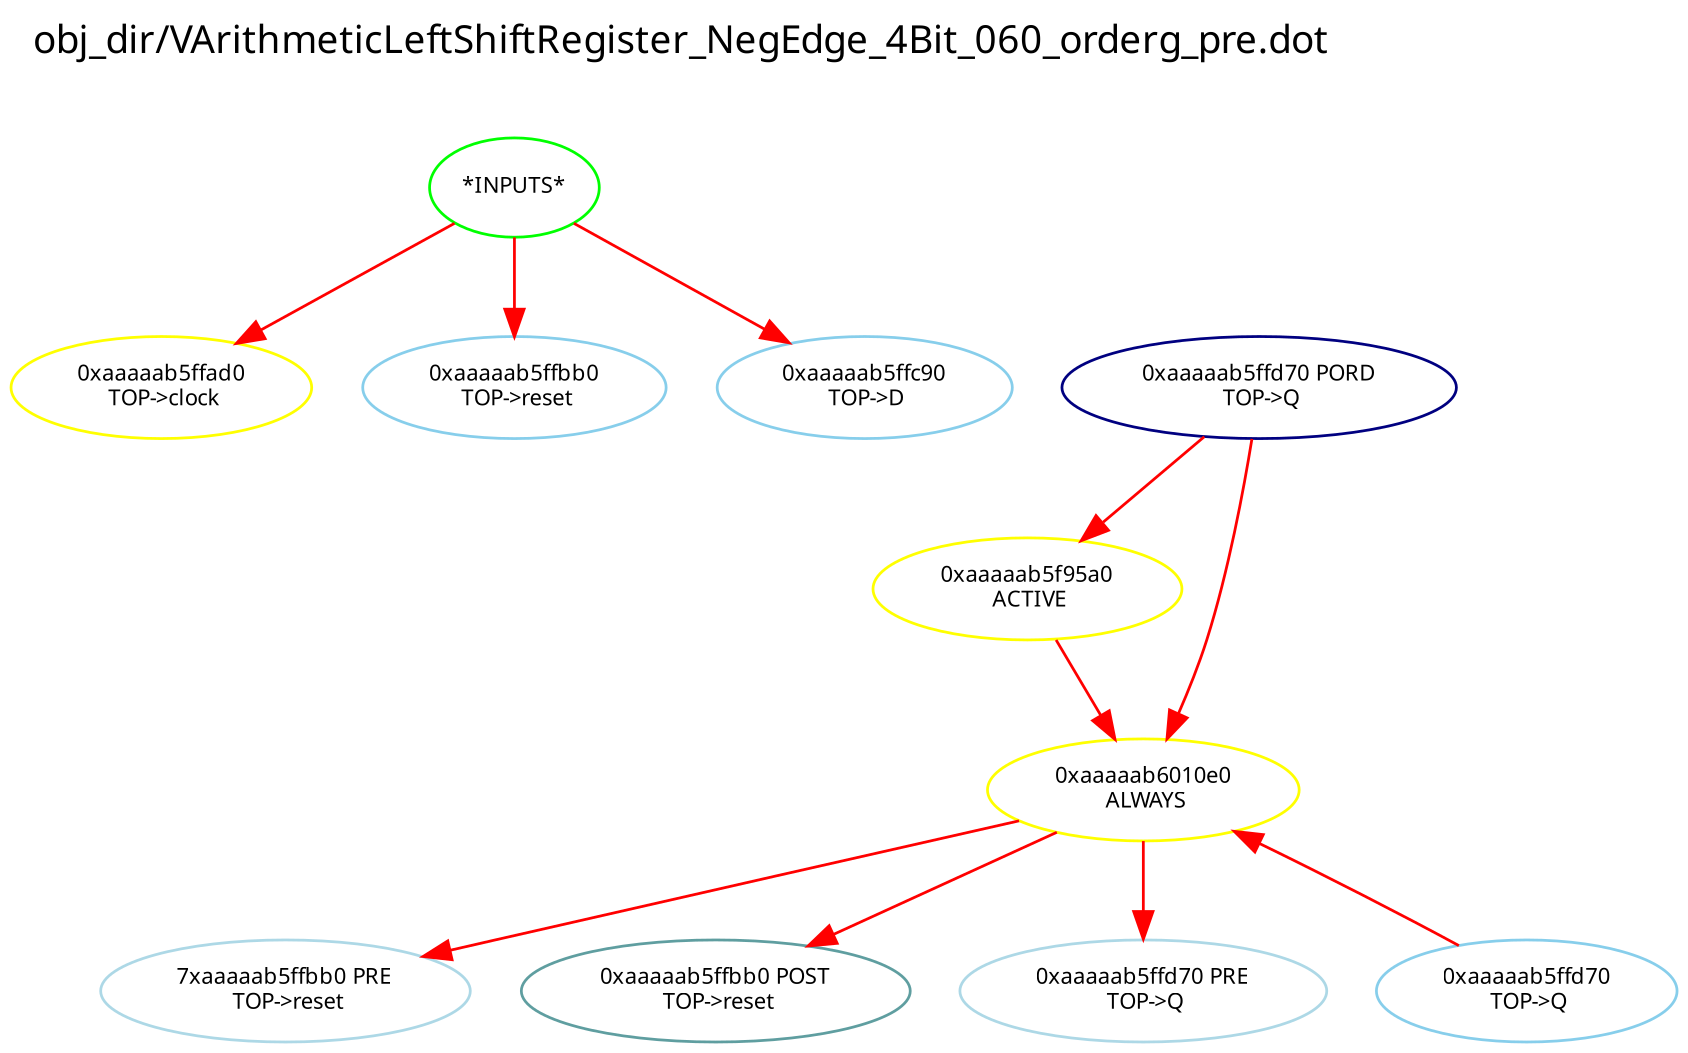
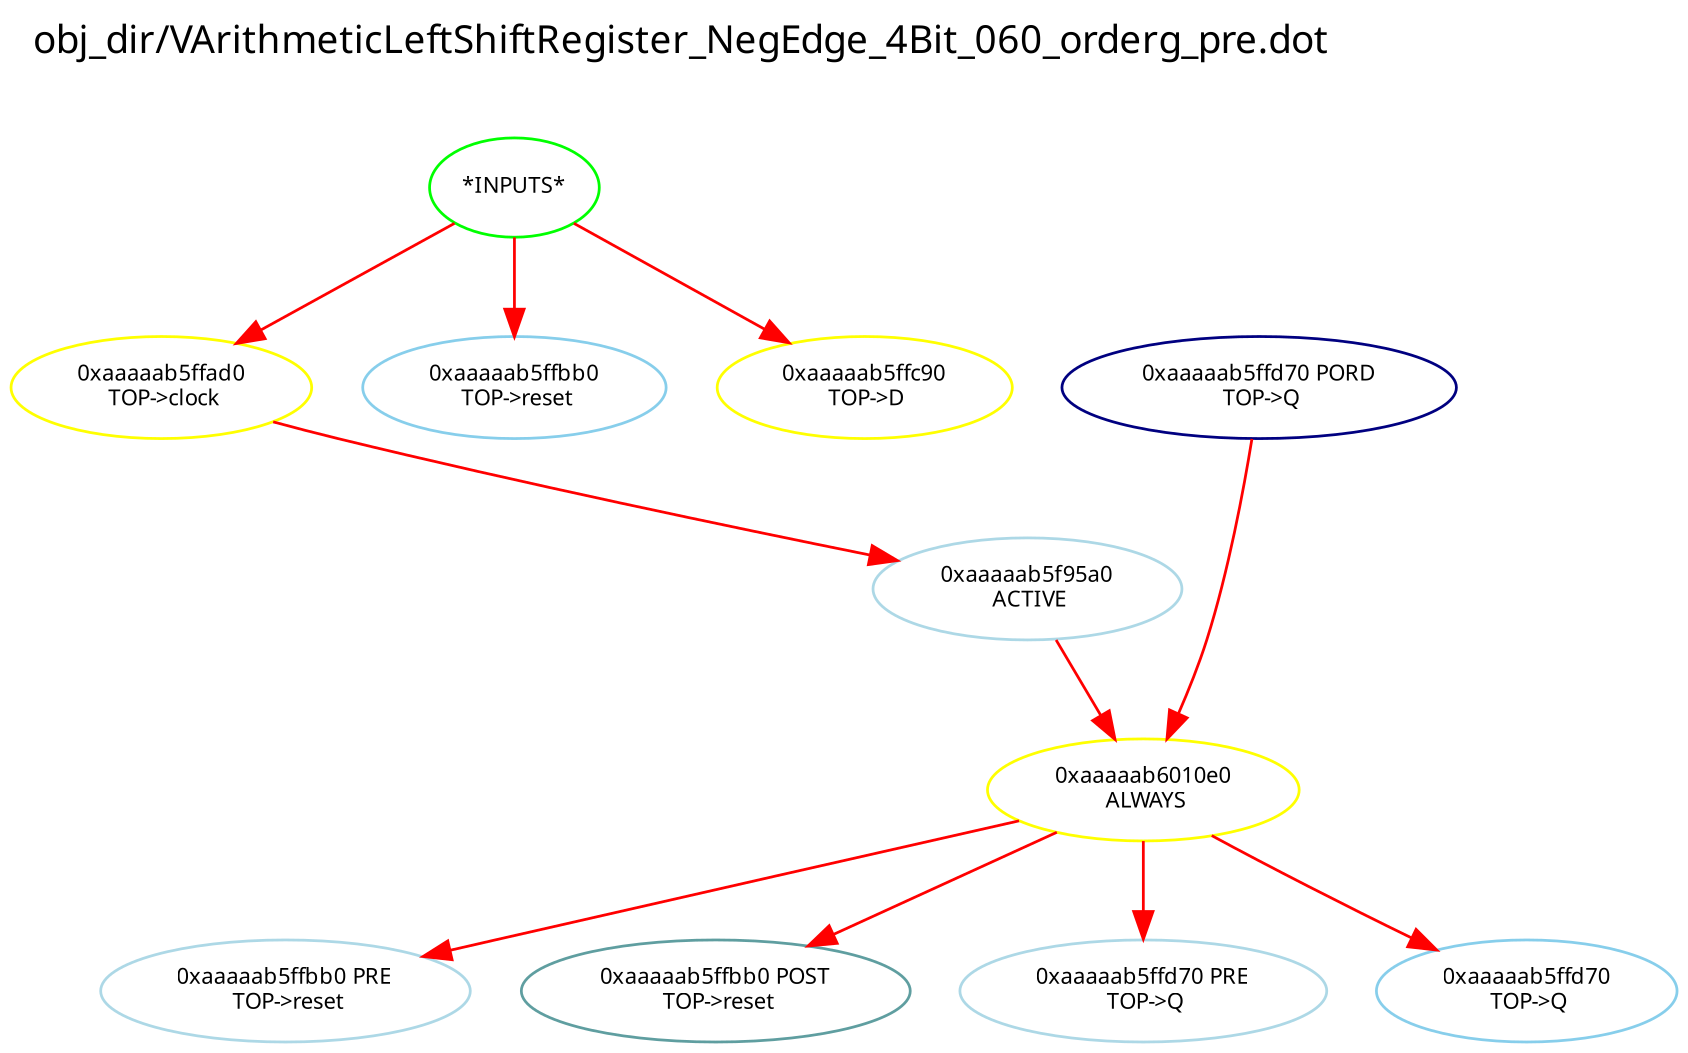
(865, 388) -> (865, 388)
(1154, 479) -> (571, 492)
(1027, 589) -> (1027, 589)
(1360, 894) -> (1311, 888)
(285, 991) -> (285, 991)
